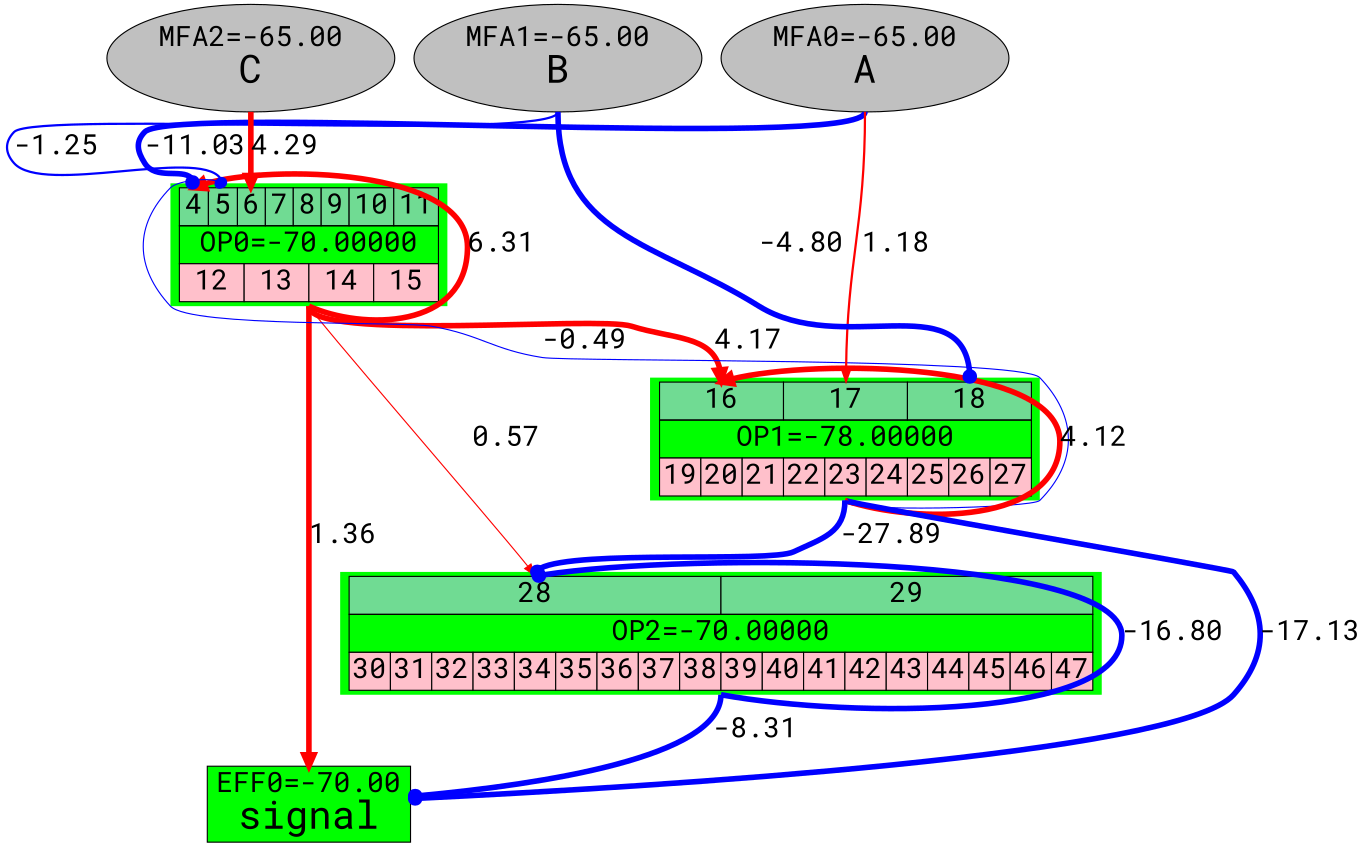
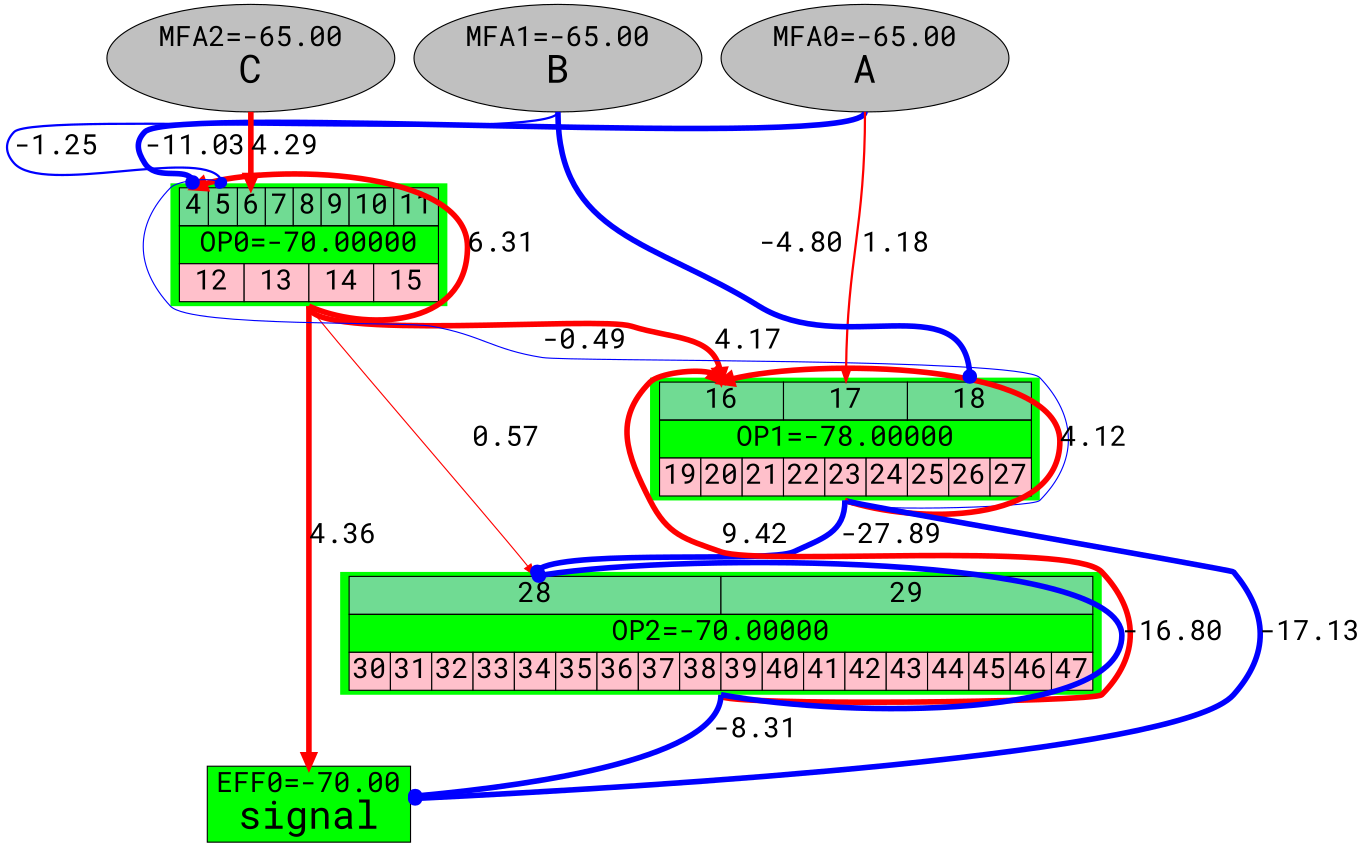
(343, 536) -> (343, 536)
none -> (1030, 558)
